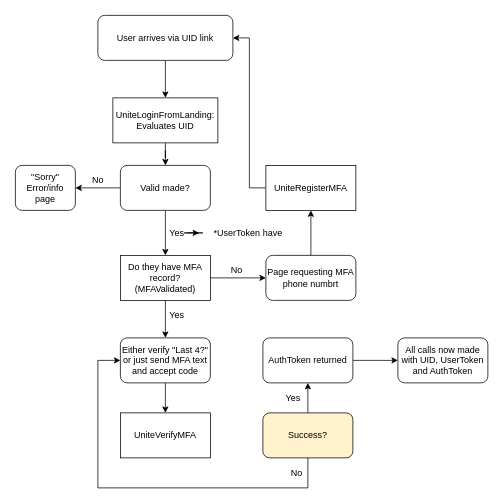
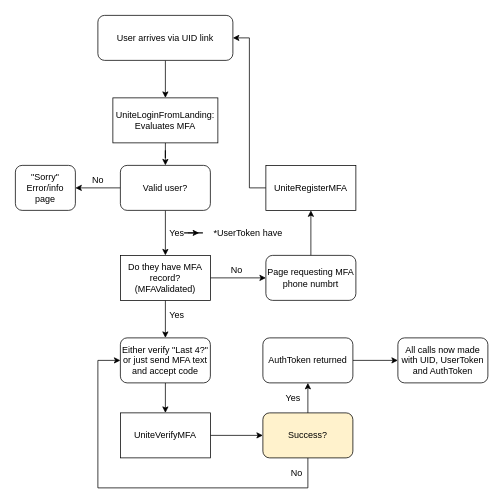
(165, 120) -> (165, 120)
(165, 188) -> (165, 188)
none -> (234, 435)
